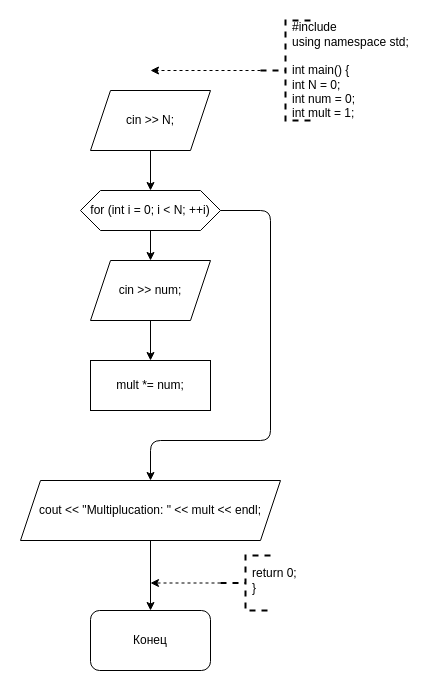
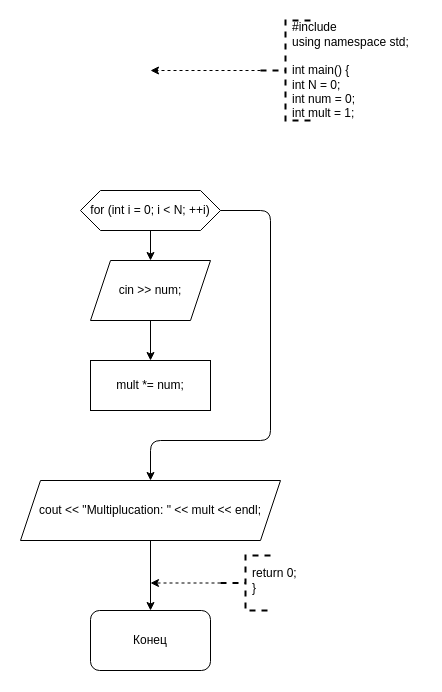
(151, 121) -> none
(151, 167) -> none
